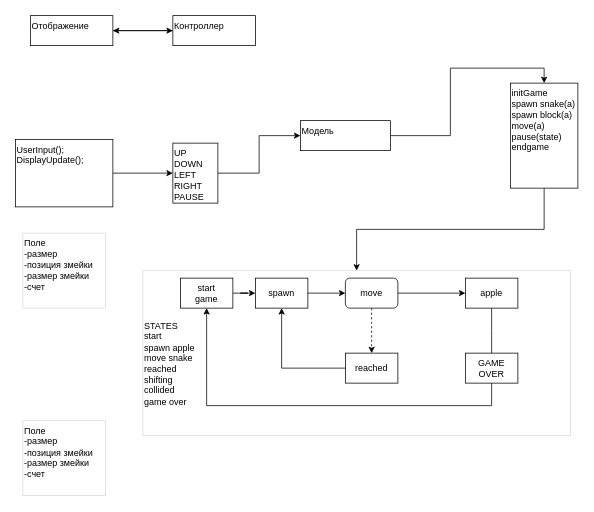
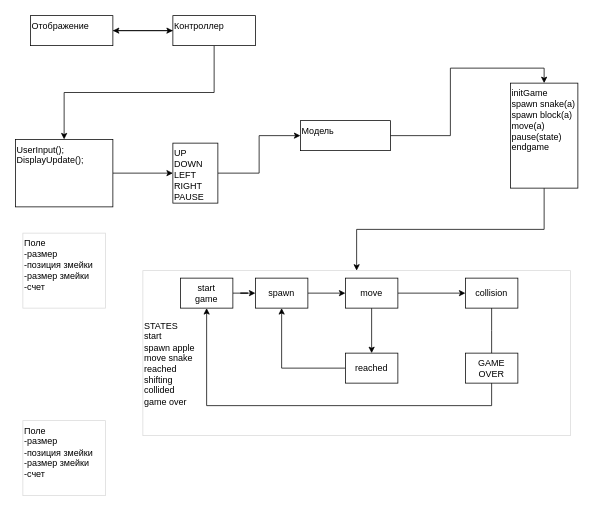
none -> (139, 92)
(372, 293) -> (372, 293)
(492, 293) -> (492, 293)
(372, 328) -> (372, 328)
